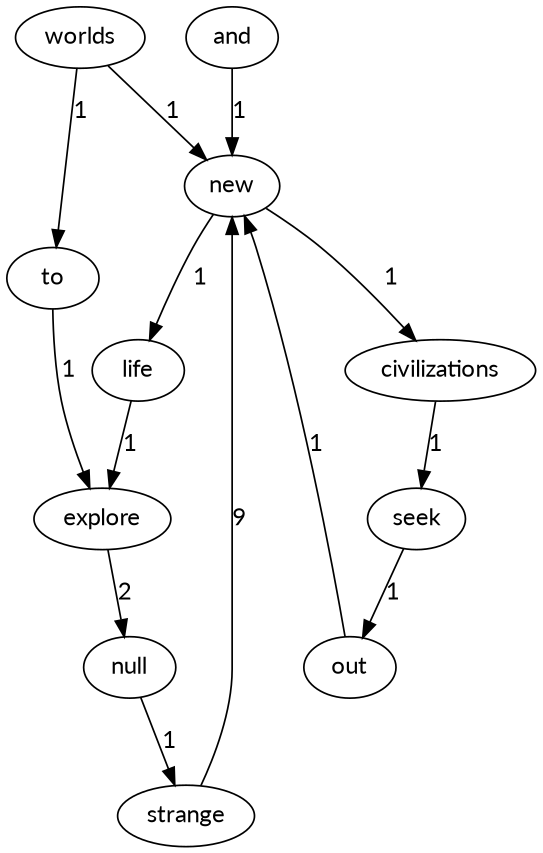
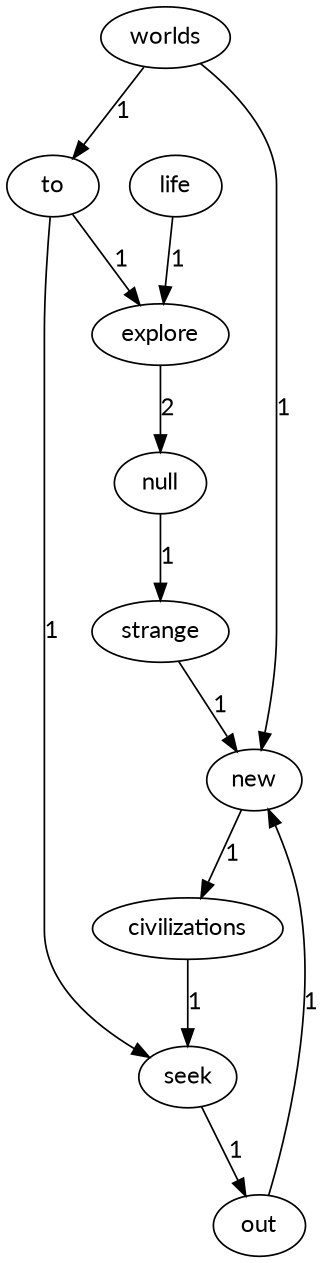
(232, 38) -> none
(182, 268) -> none
(240, 519) -> (221, 706)
none -> (44, 651)
